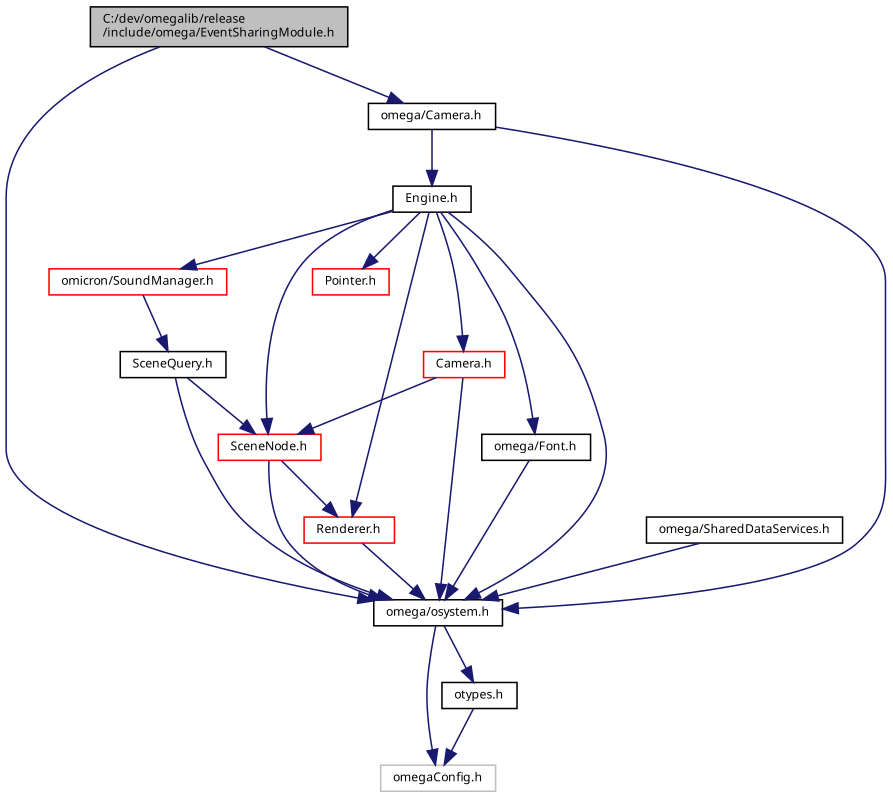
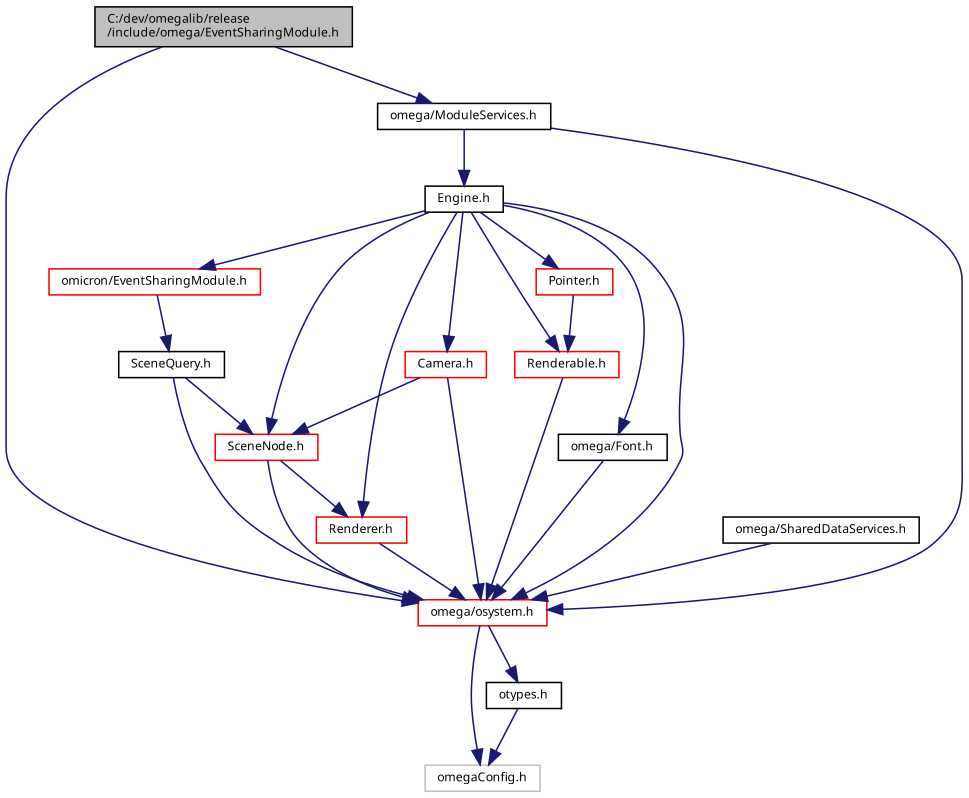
(432, 116) -> (464, 116)
(138, 282) -> (155, 282)
none -> (567, 365)
(438, 613) -> (483, 613)
